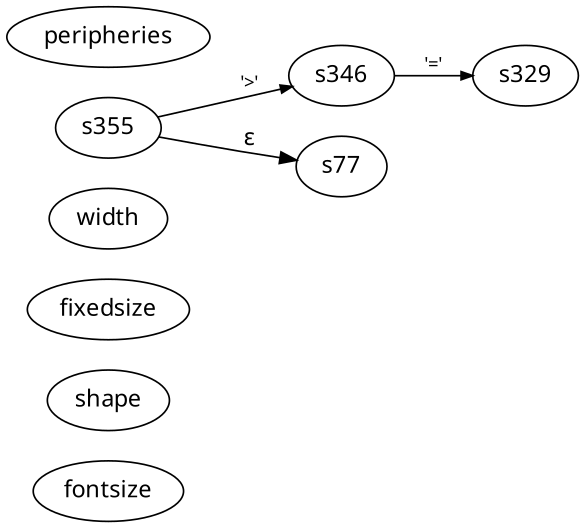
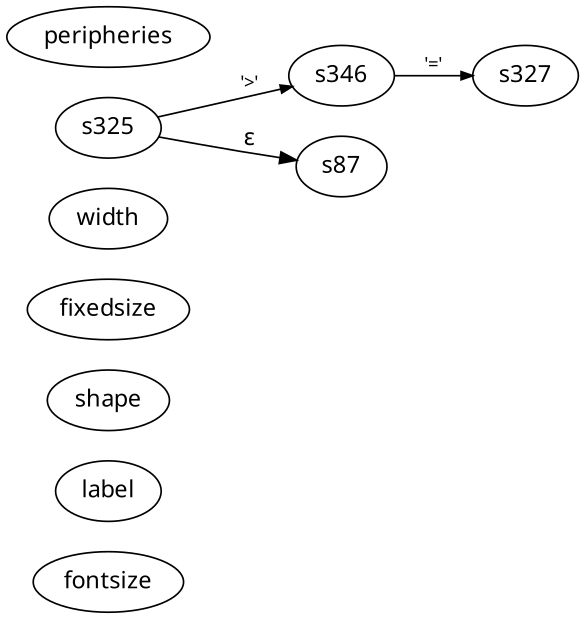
(526, 76) -> (526, 76)
(108, 128) -> (108, 128)
(342, 167) -> (342, 167)
none -> (108, 491)
